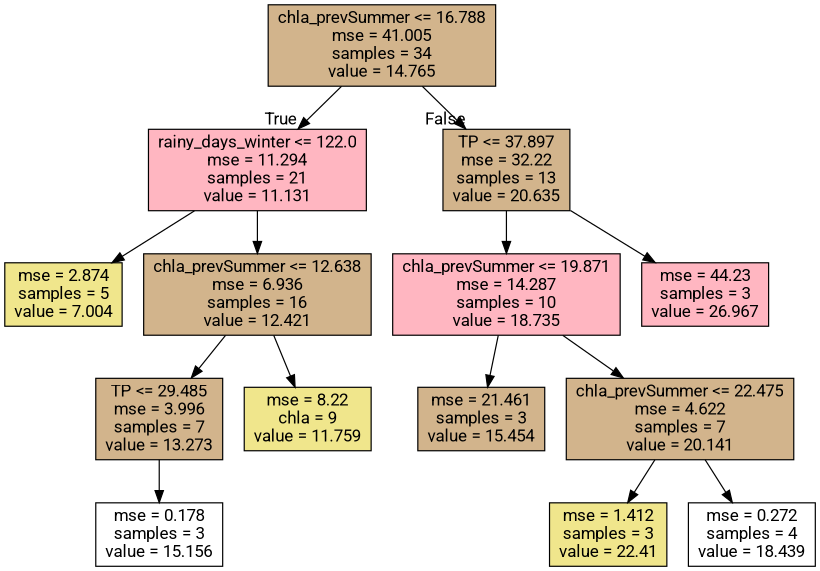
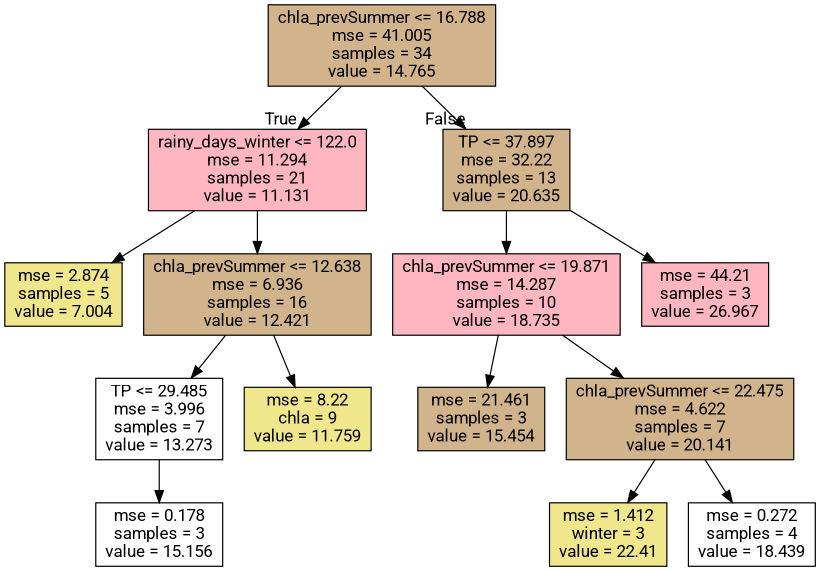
(705, 295) -> (705, 295)
(159, 419) -> (159, 419)
(608, 535) -> (608, 535)
